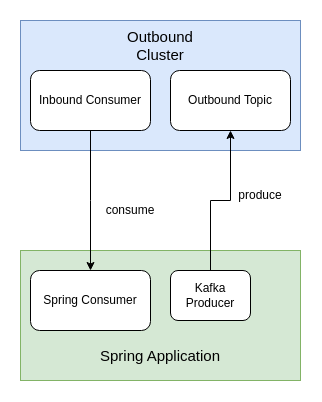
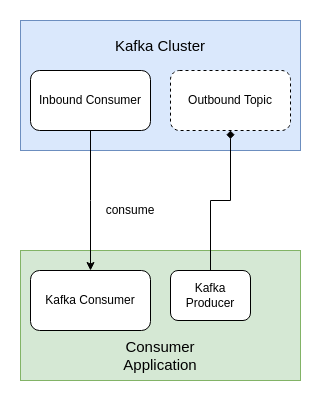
(161, 46) -> (161, 46)
(231, 101) -> (231, 101)
(231, 138) -> (231, 139)
(261, 196) -> none
(91, 301) -> (91, 301)
(161, 356) -> (161, 356)
